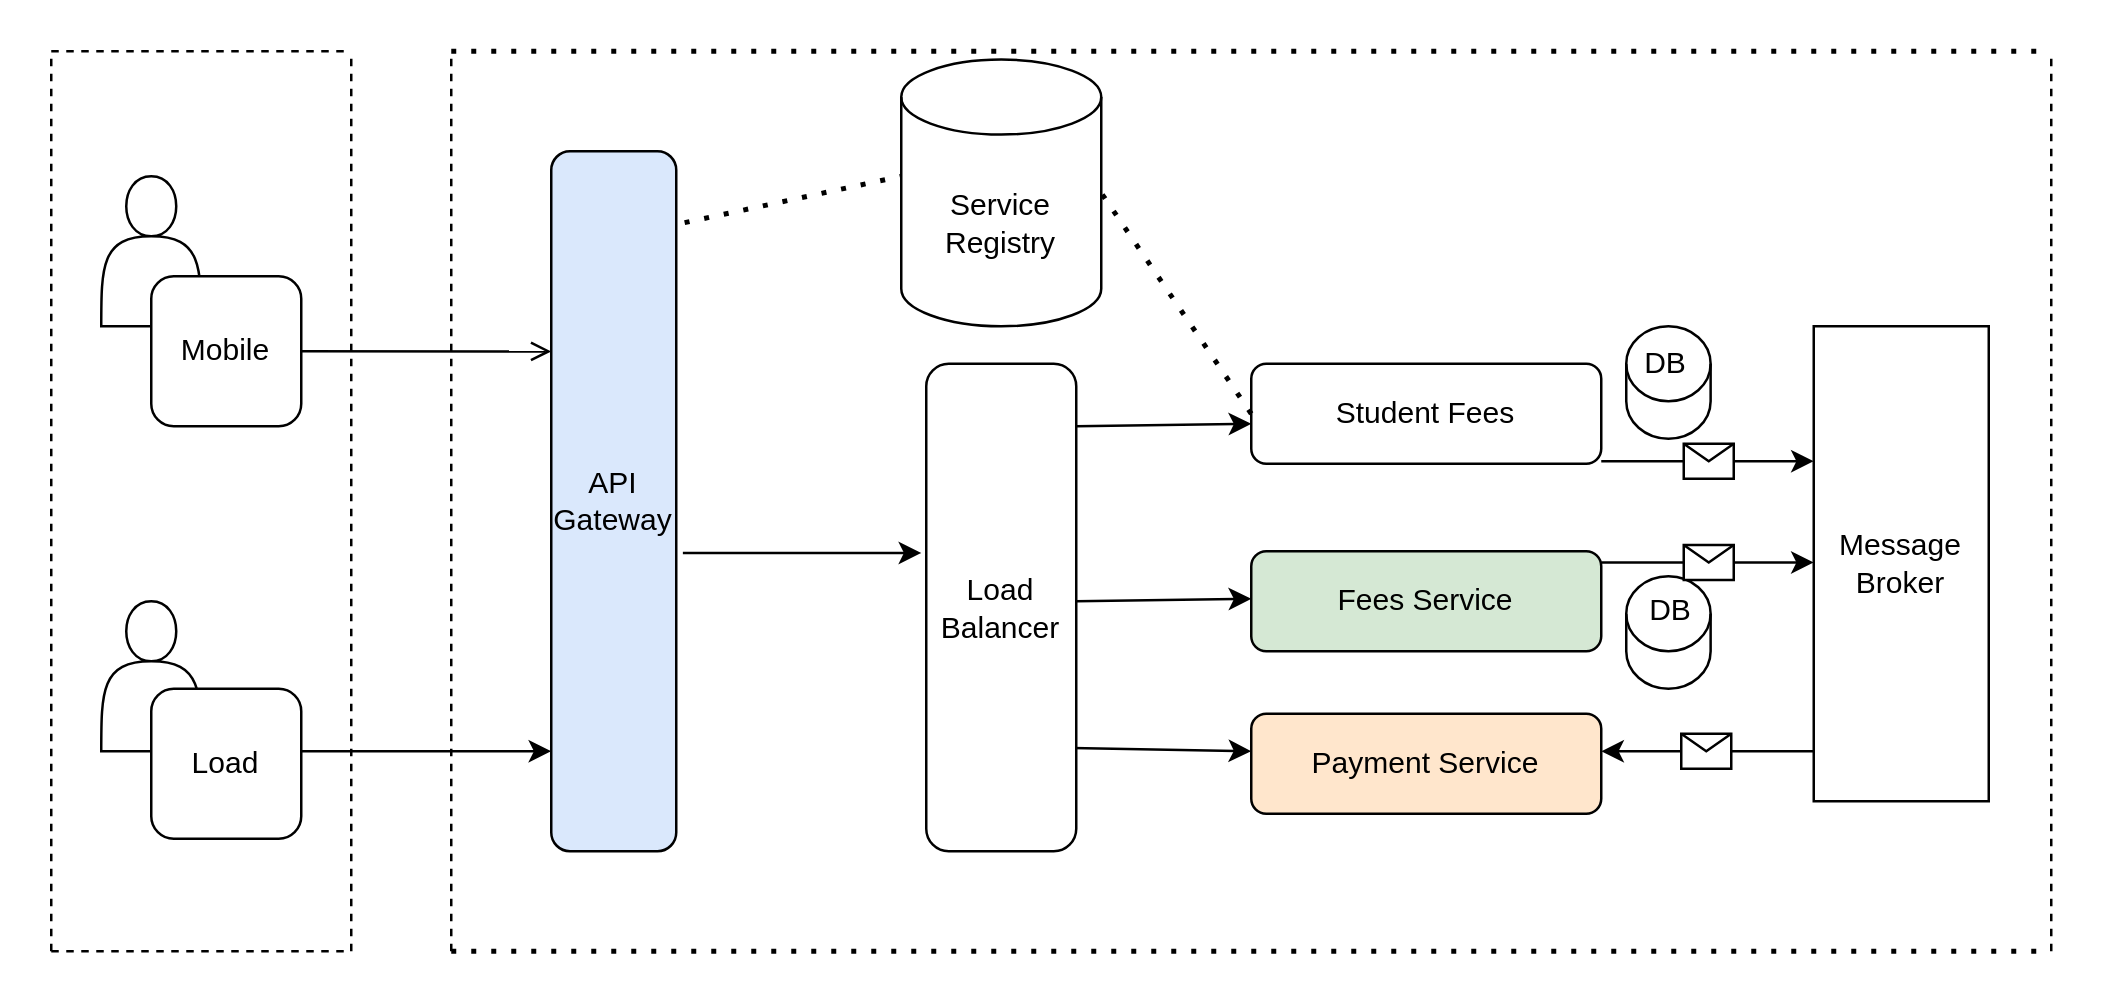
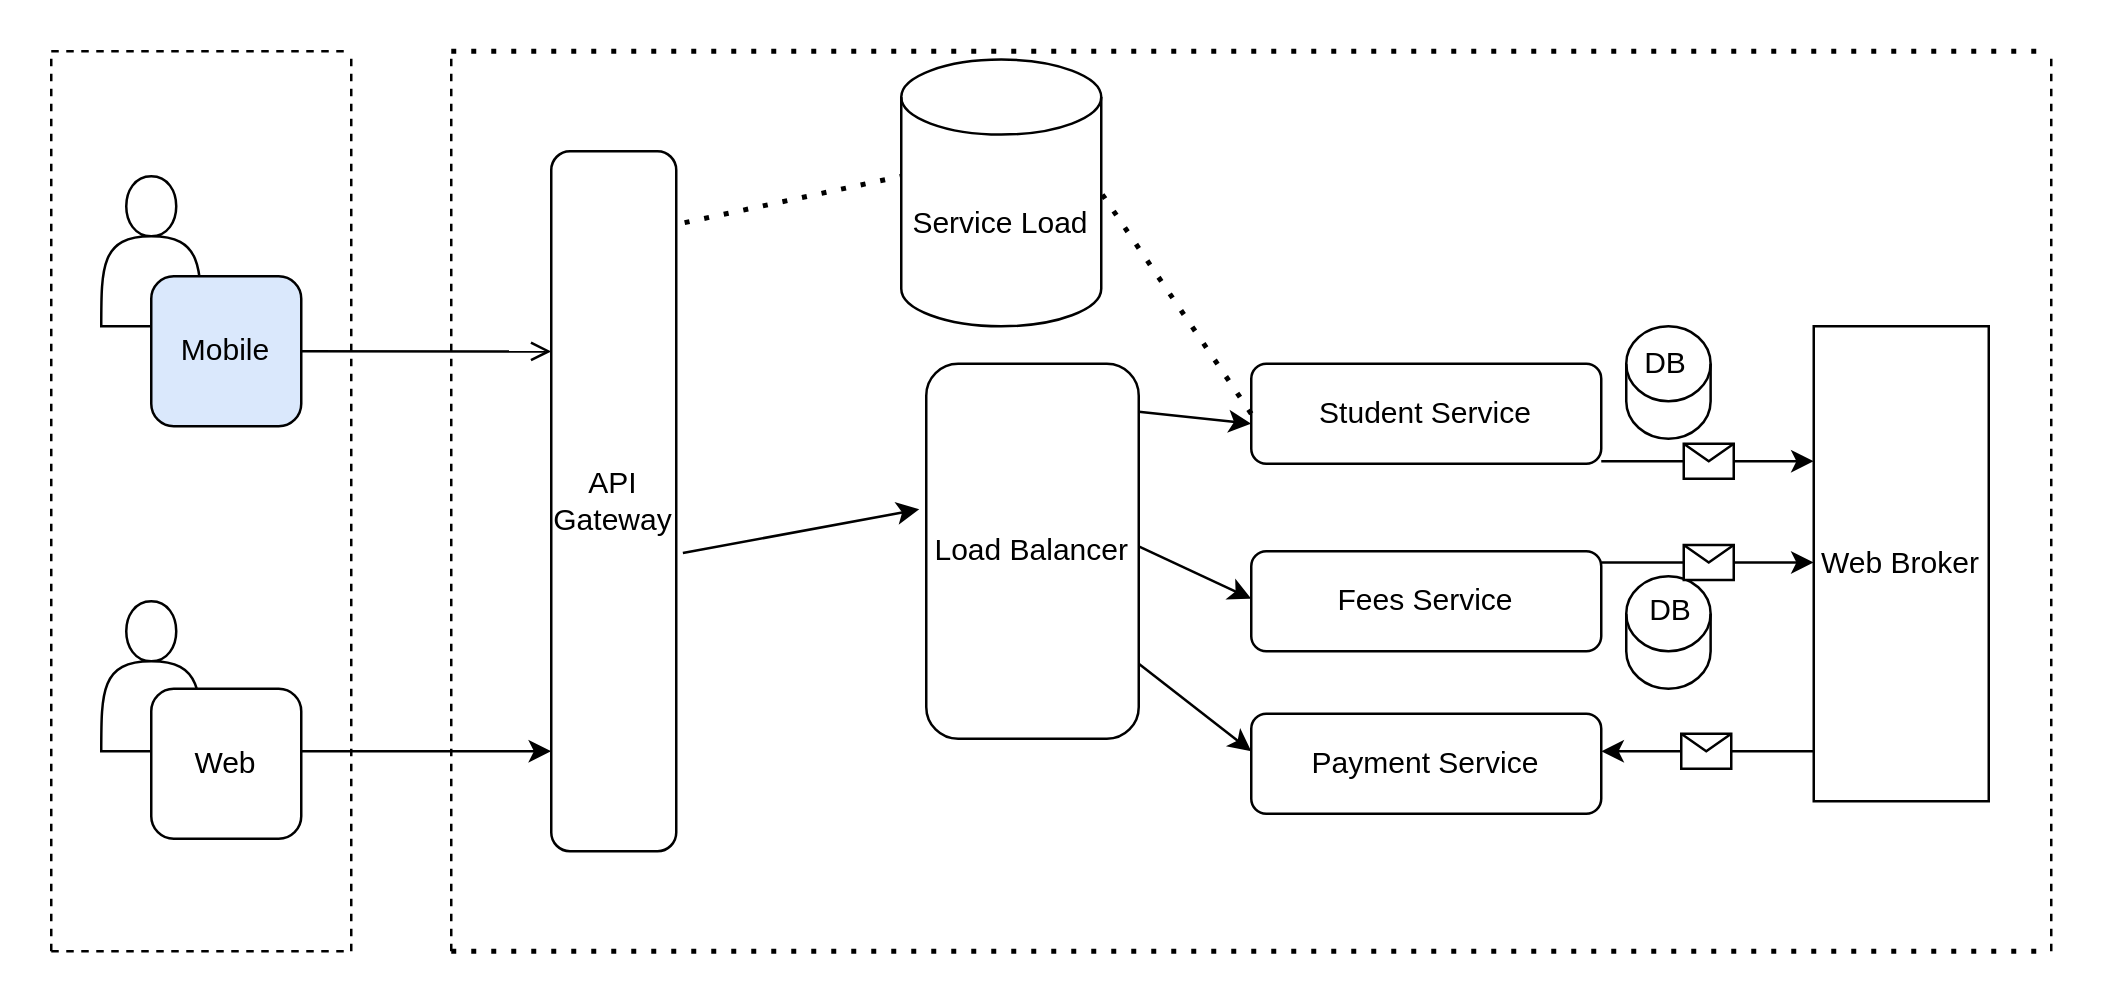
(1001, 224) -> (1001, 224)
(226, 351) -> (226, 351)
(1426, 414) -> (1426, 414)
(614, 501) -> (614, 501)
(1901, 564) -> (1901, 564)
(1426, 601) -> (1426, 601)
(1001, 608) -> (1033, 551)
(226, 764) -> (226, 764)
(1426, 764) -> (1426, 764)
